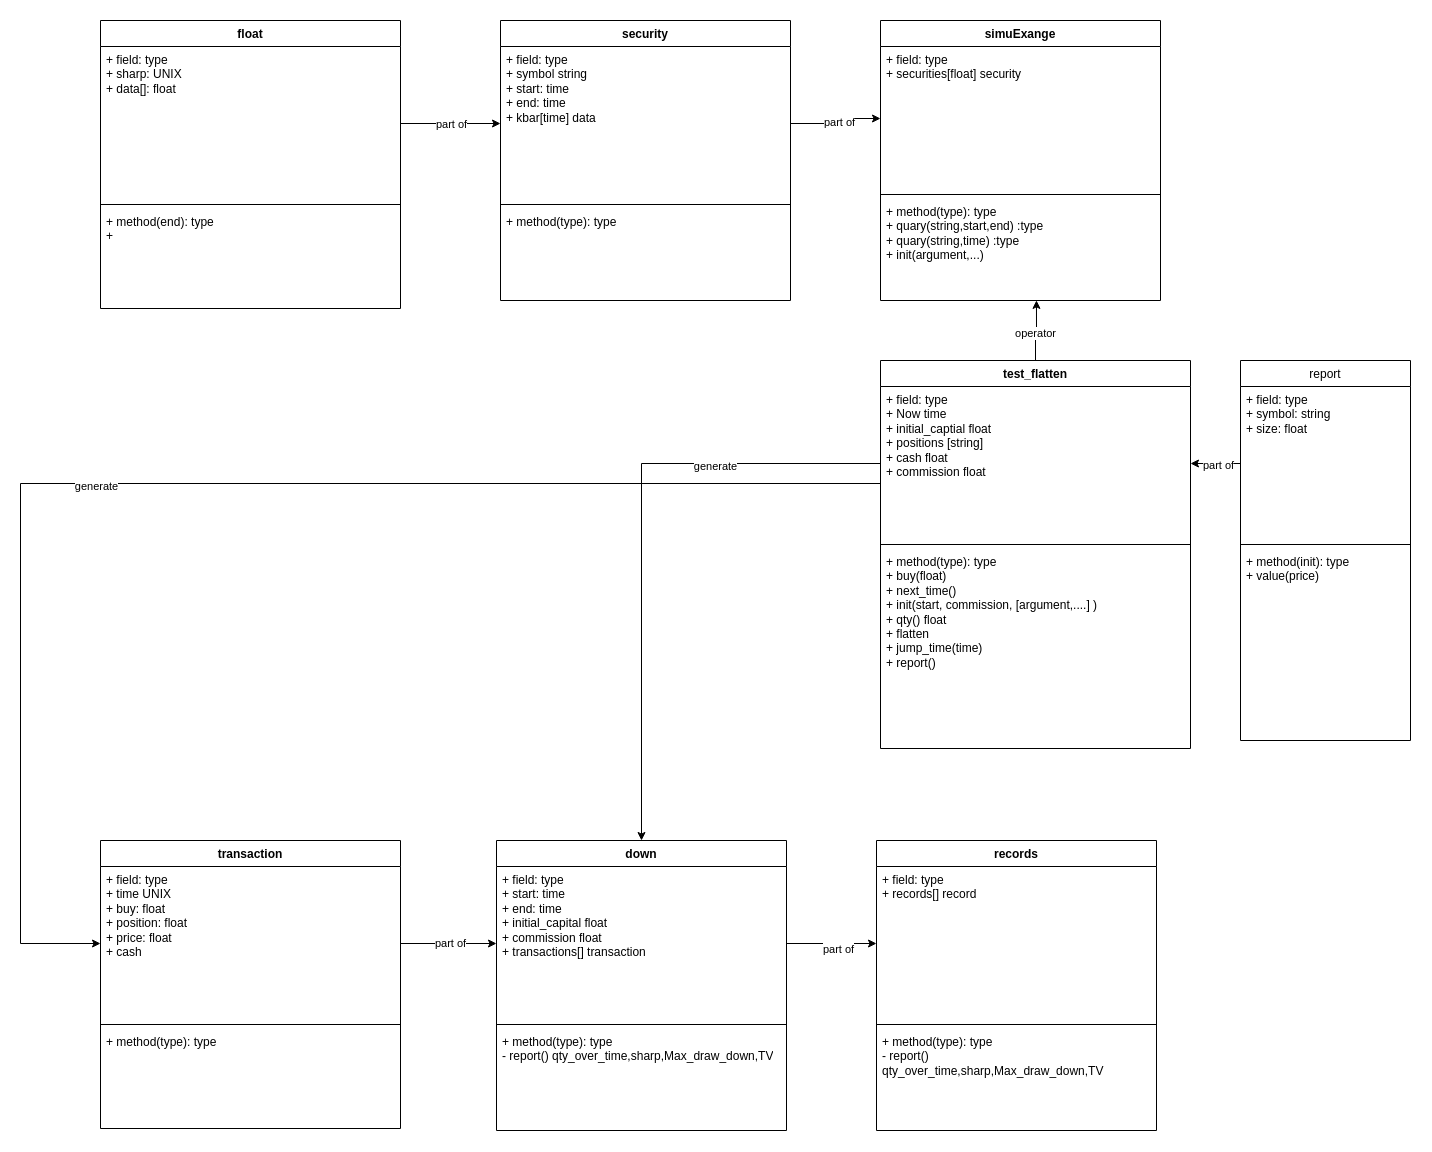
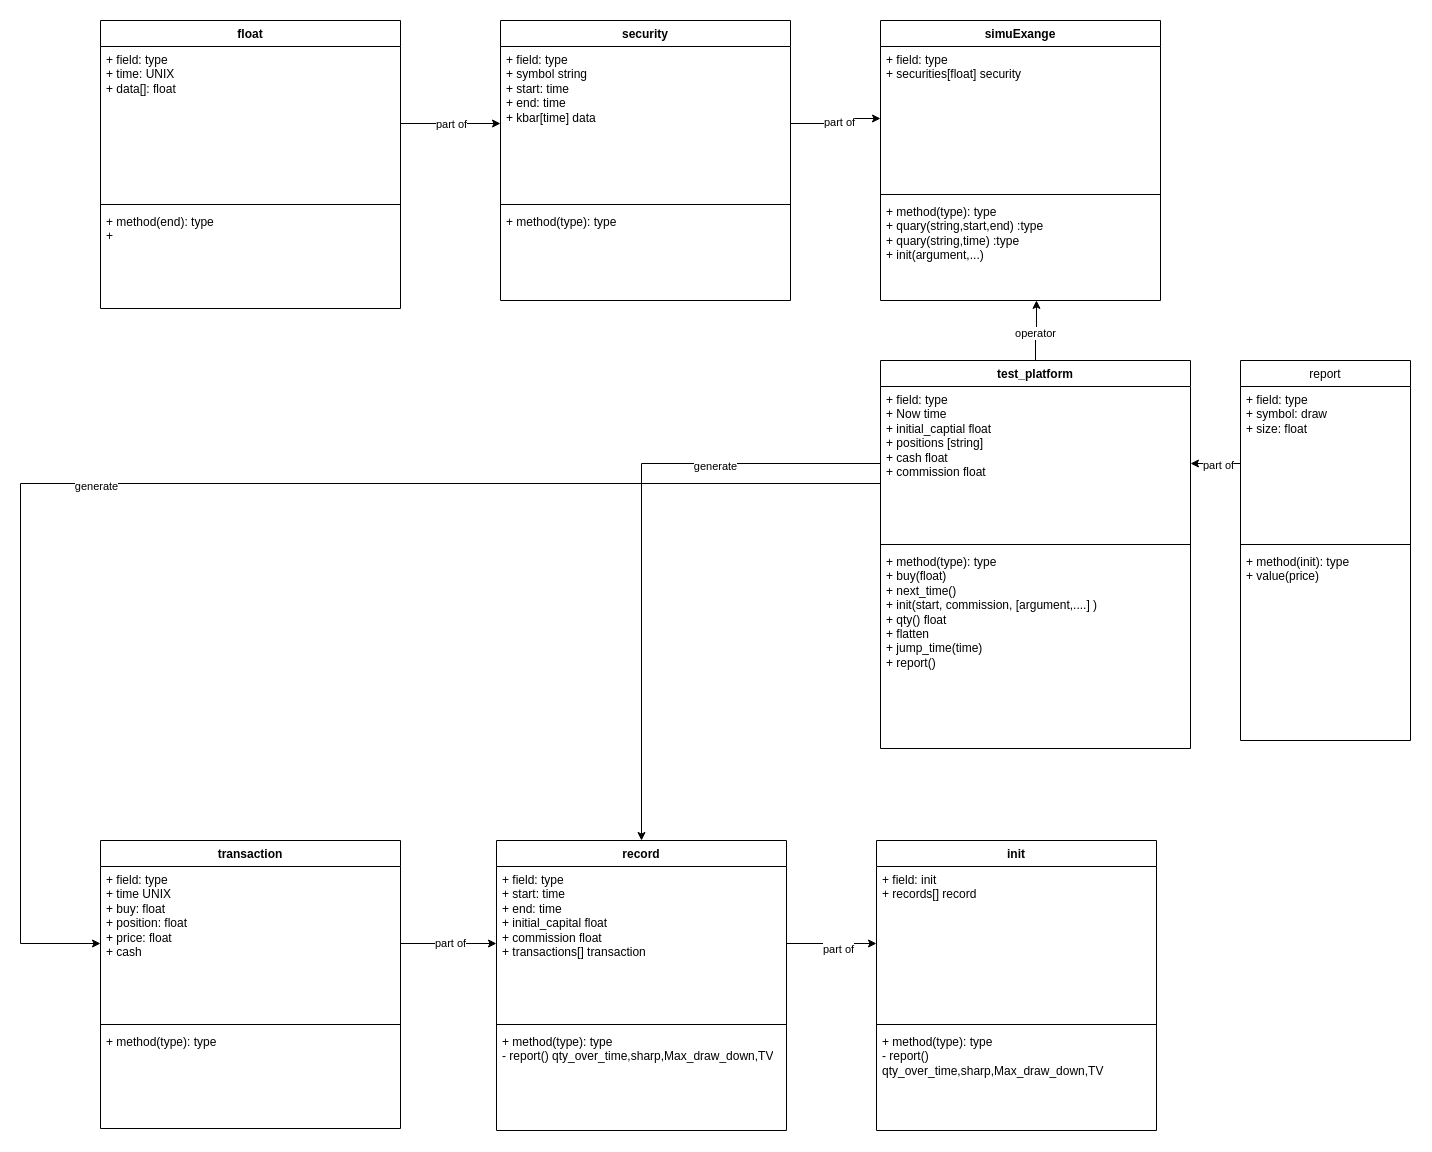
(151, 75) -> (151, 75)
(1036, 375) -> (1036, 375)
(1292, 415) -> (1287, 415)
(642, 855) -> (642, 855)
(1017, 855) -> (1017, 855)
(940, 888) -> (940, 888)
